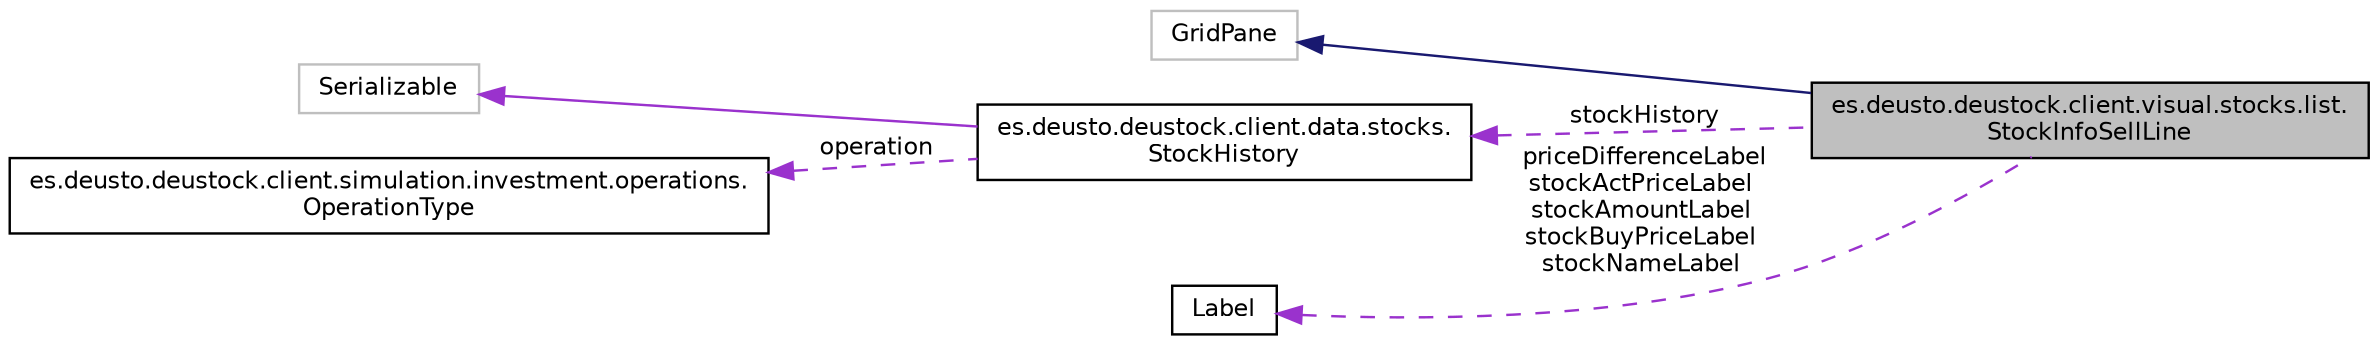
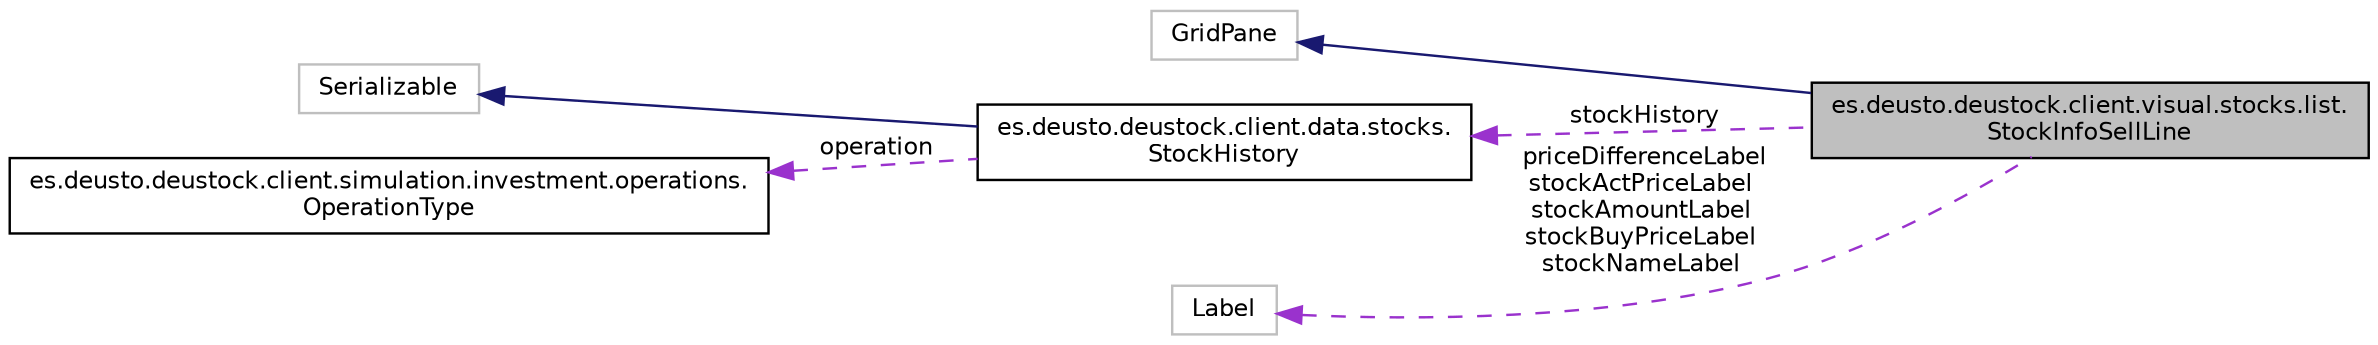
(741, 111) -> (741, 111)
(1224, 310) -> (1224, 310)
